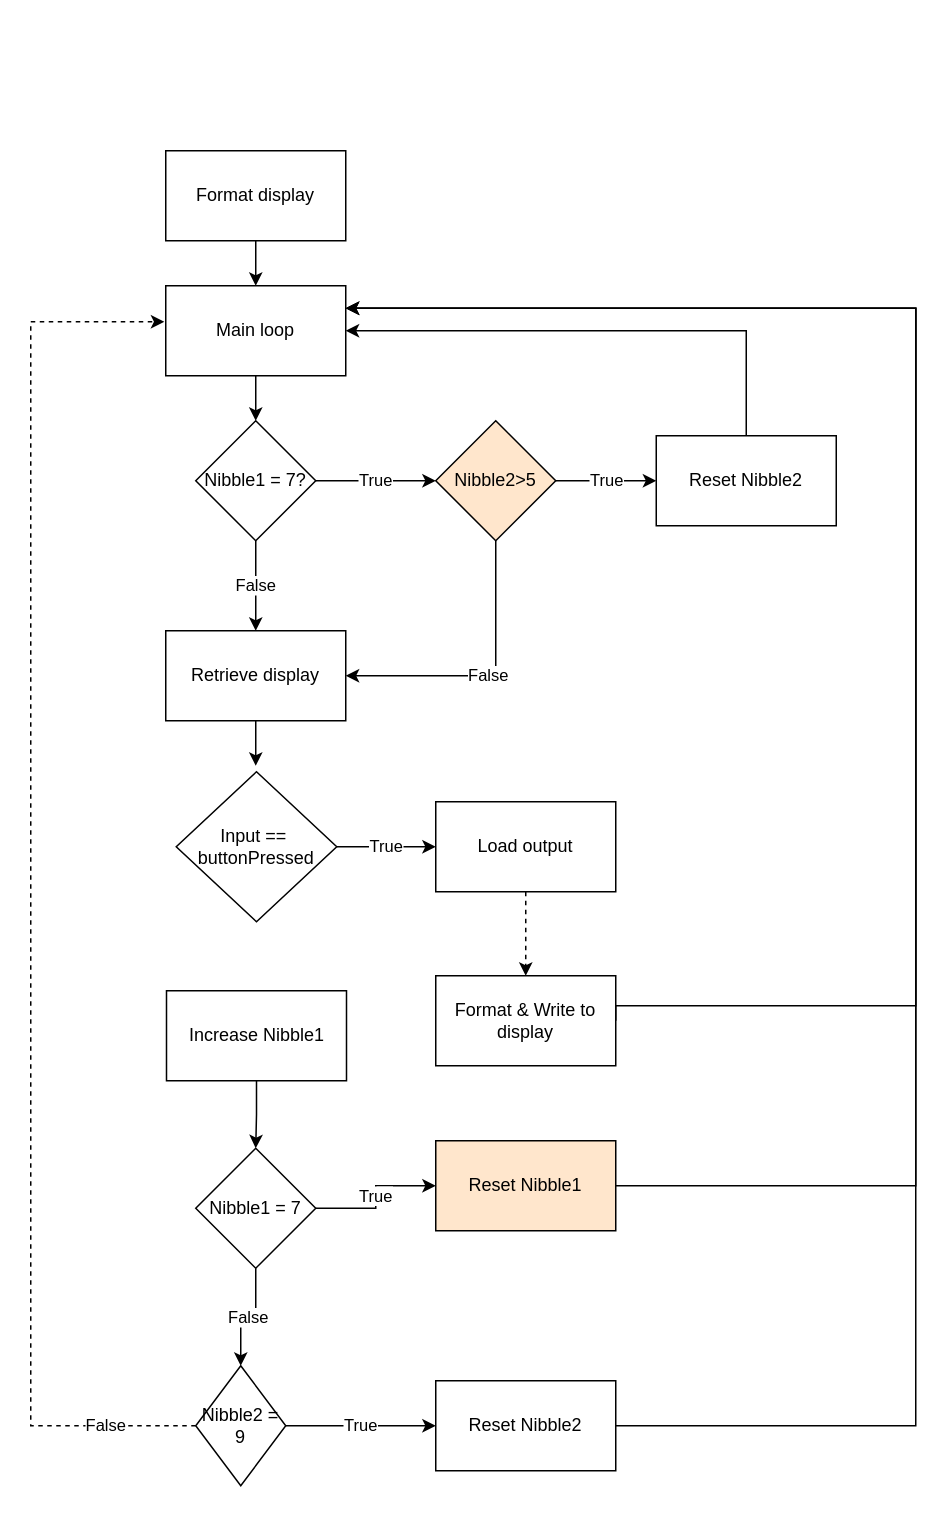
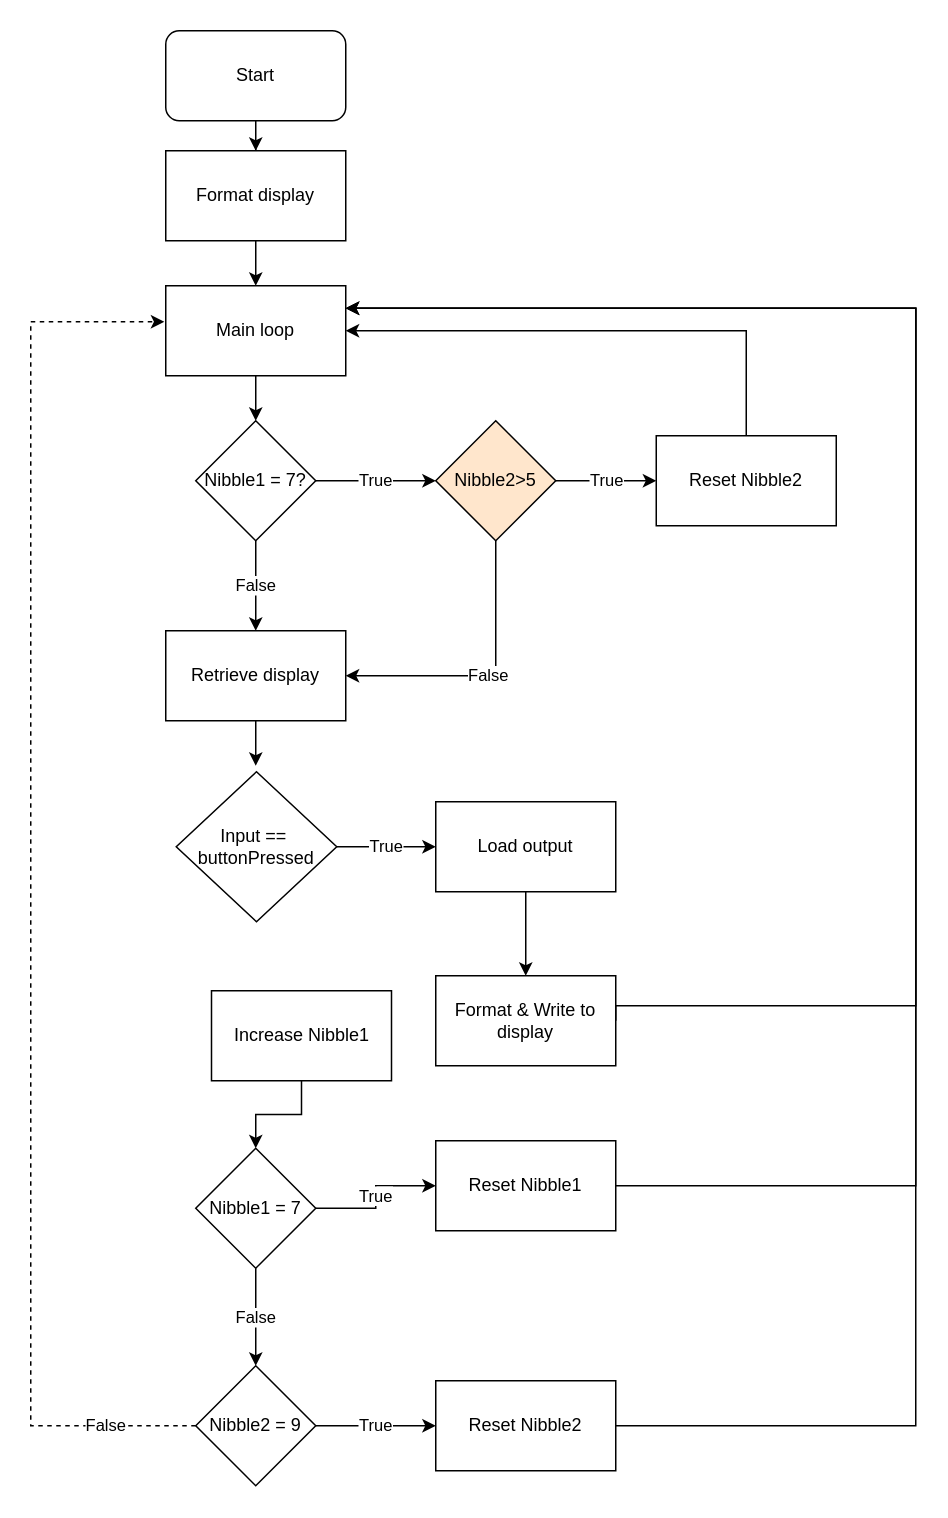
none -> (256, 76)
none -> (256, 141)
(526, 929) -> (526, 929)
(257, 1036) -> (302, 1036)
(526, 1186) -> (526, 1186)
(241, 1426) -> (256, 1426)
